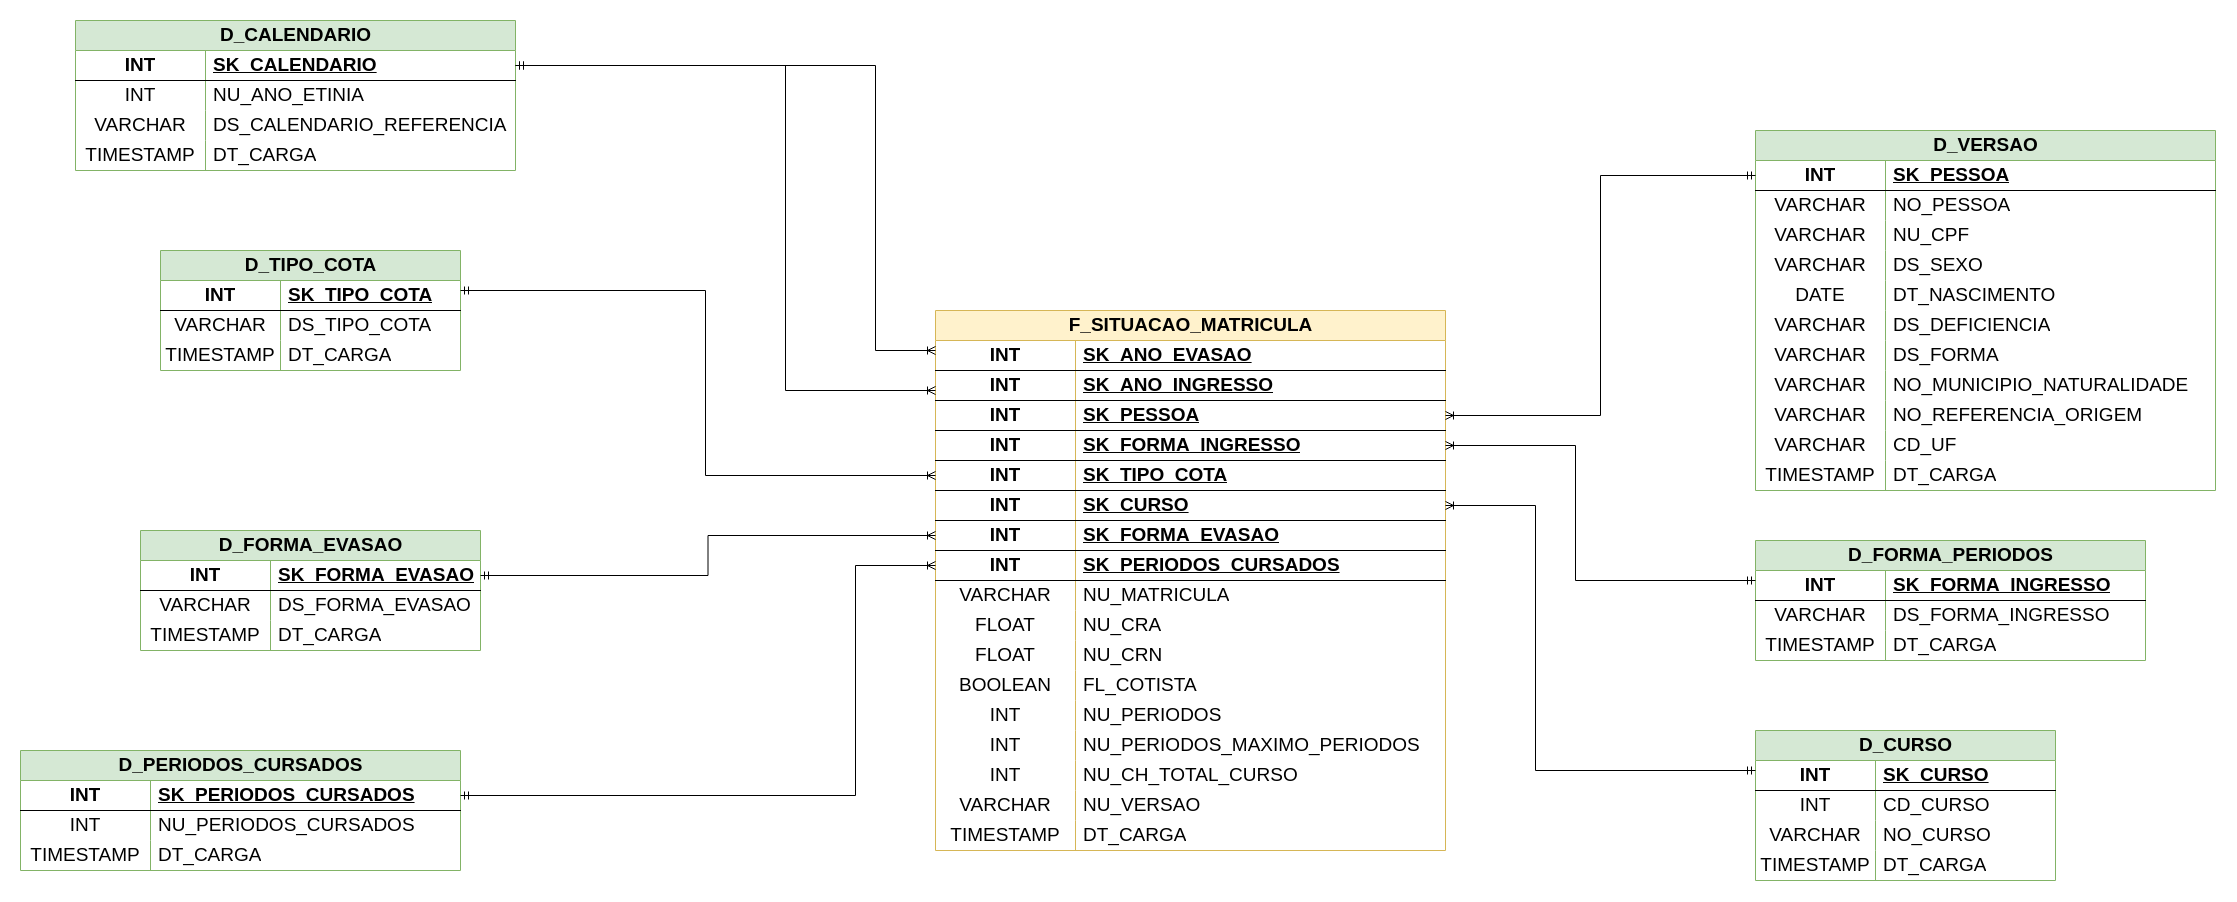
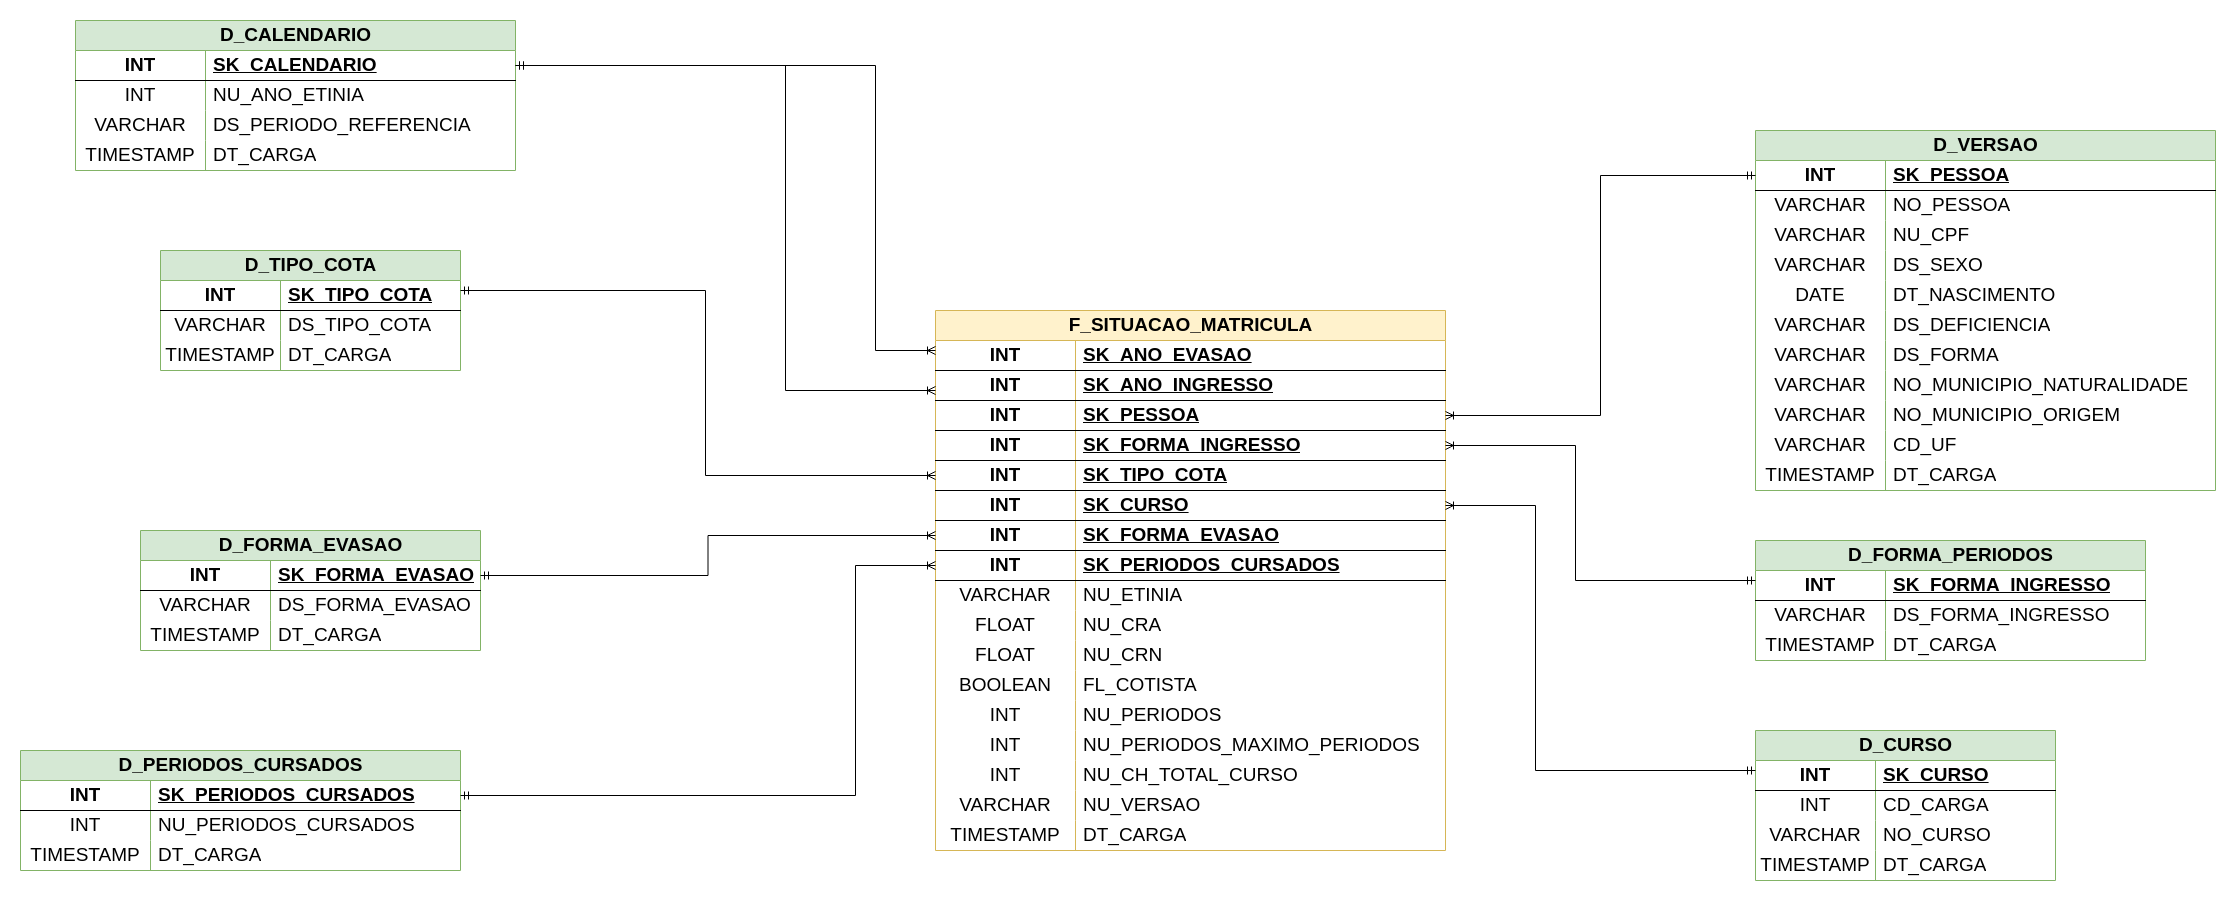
(341, 126) -> (325, 126)
(2000, 416) -> (1995, 416)
(1147, 596) -> (1131, 596)
(1926, 806) -> (1926, 806)
